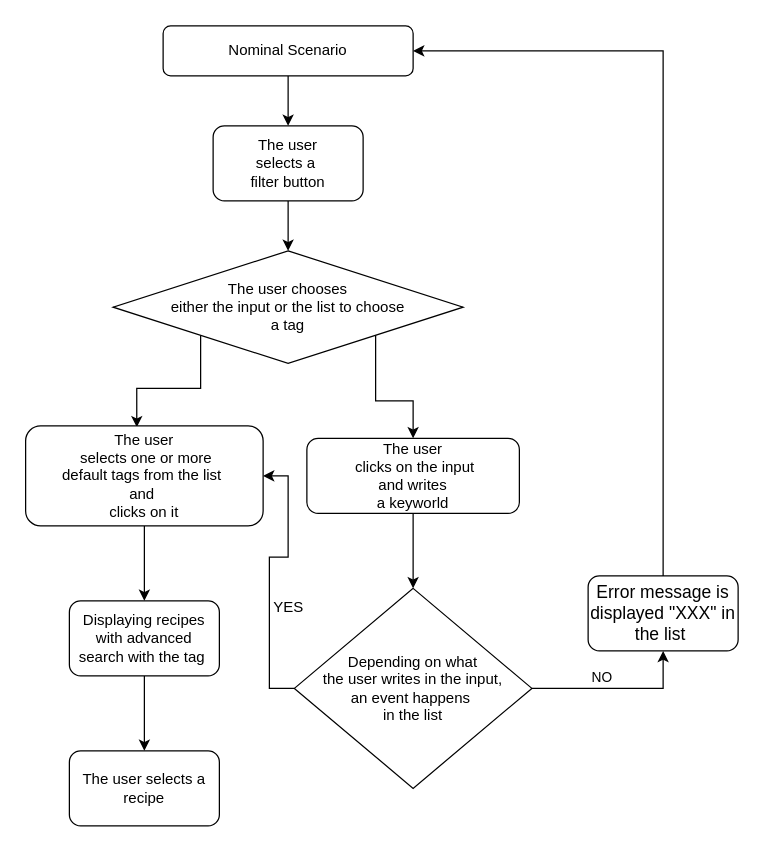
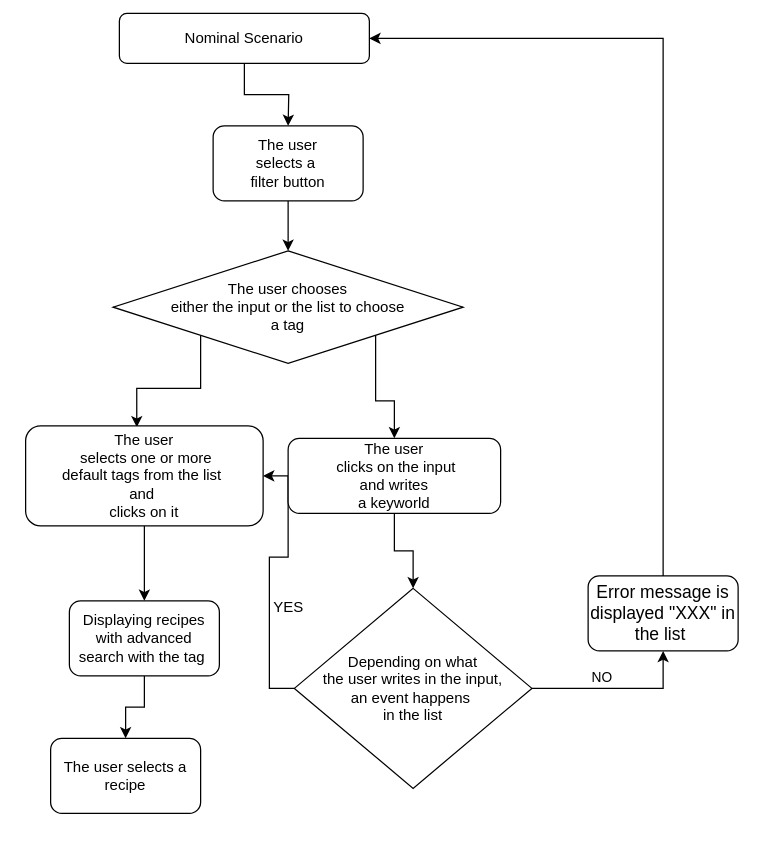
(288, 51) -> (244, 38)
(413, 476) -> (394, 476)
(144, 788) -> (126, 776)
